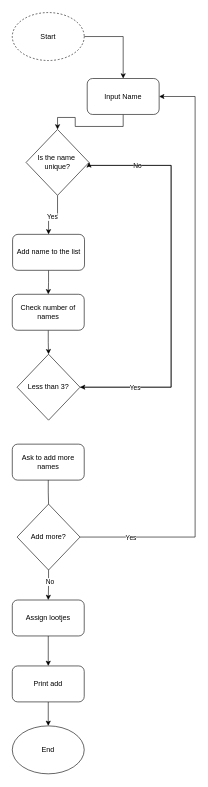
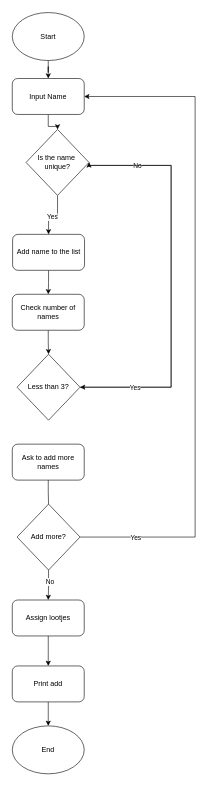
(48, 36) -> (48, 36)
(123, 96) -> (48, 96)
